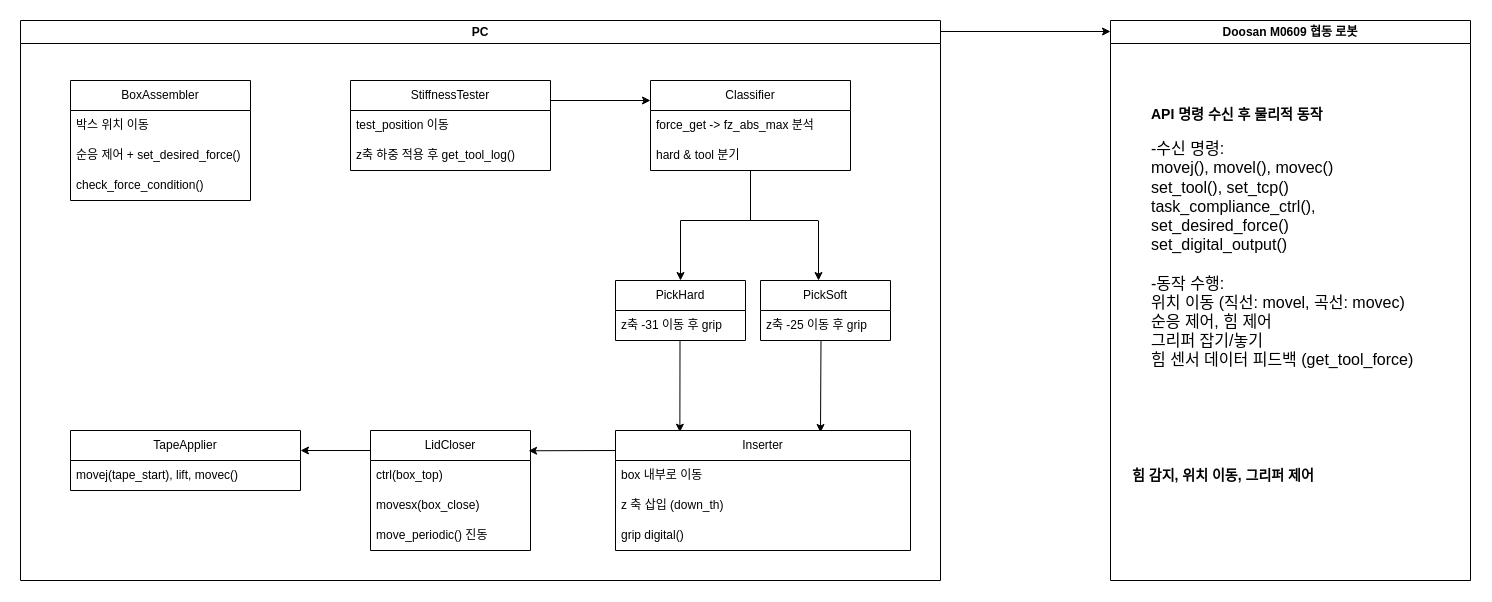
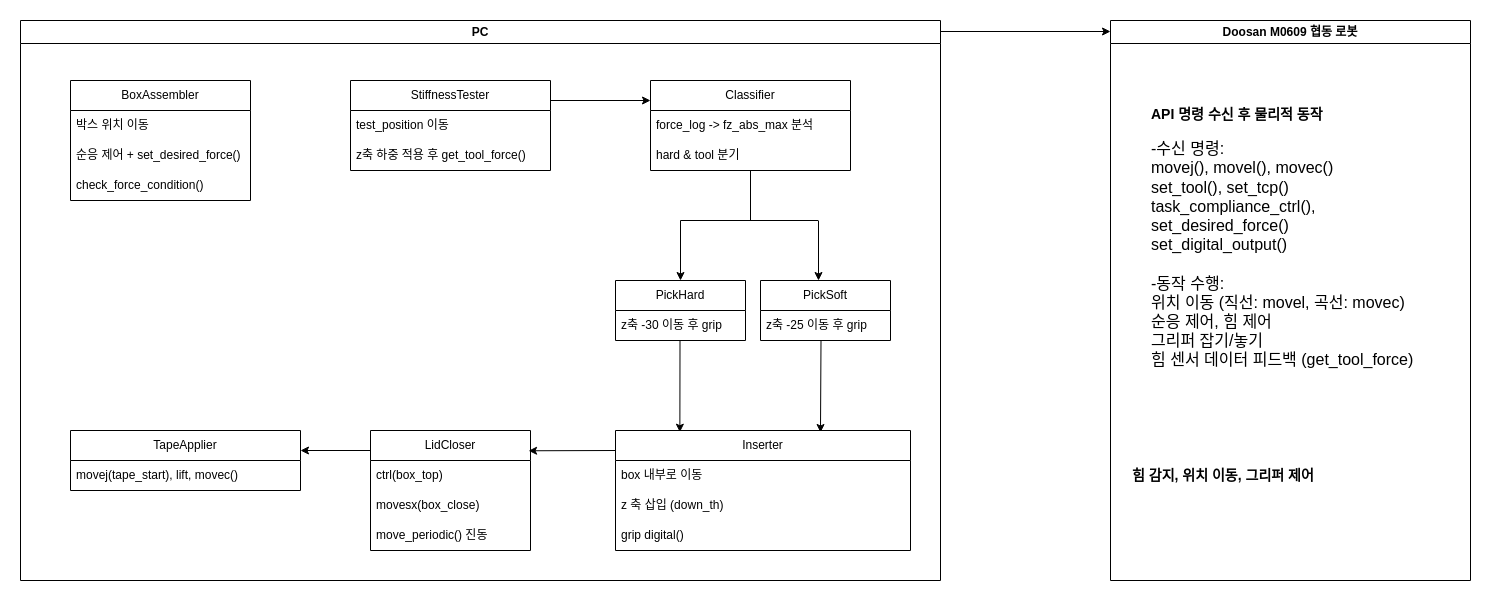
(744, 126) -> (743, 126)
(447, 156) -> (452, 156)
(678, 326) -> (678, 326)
